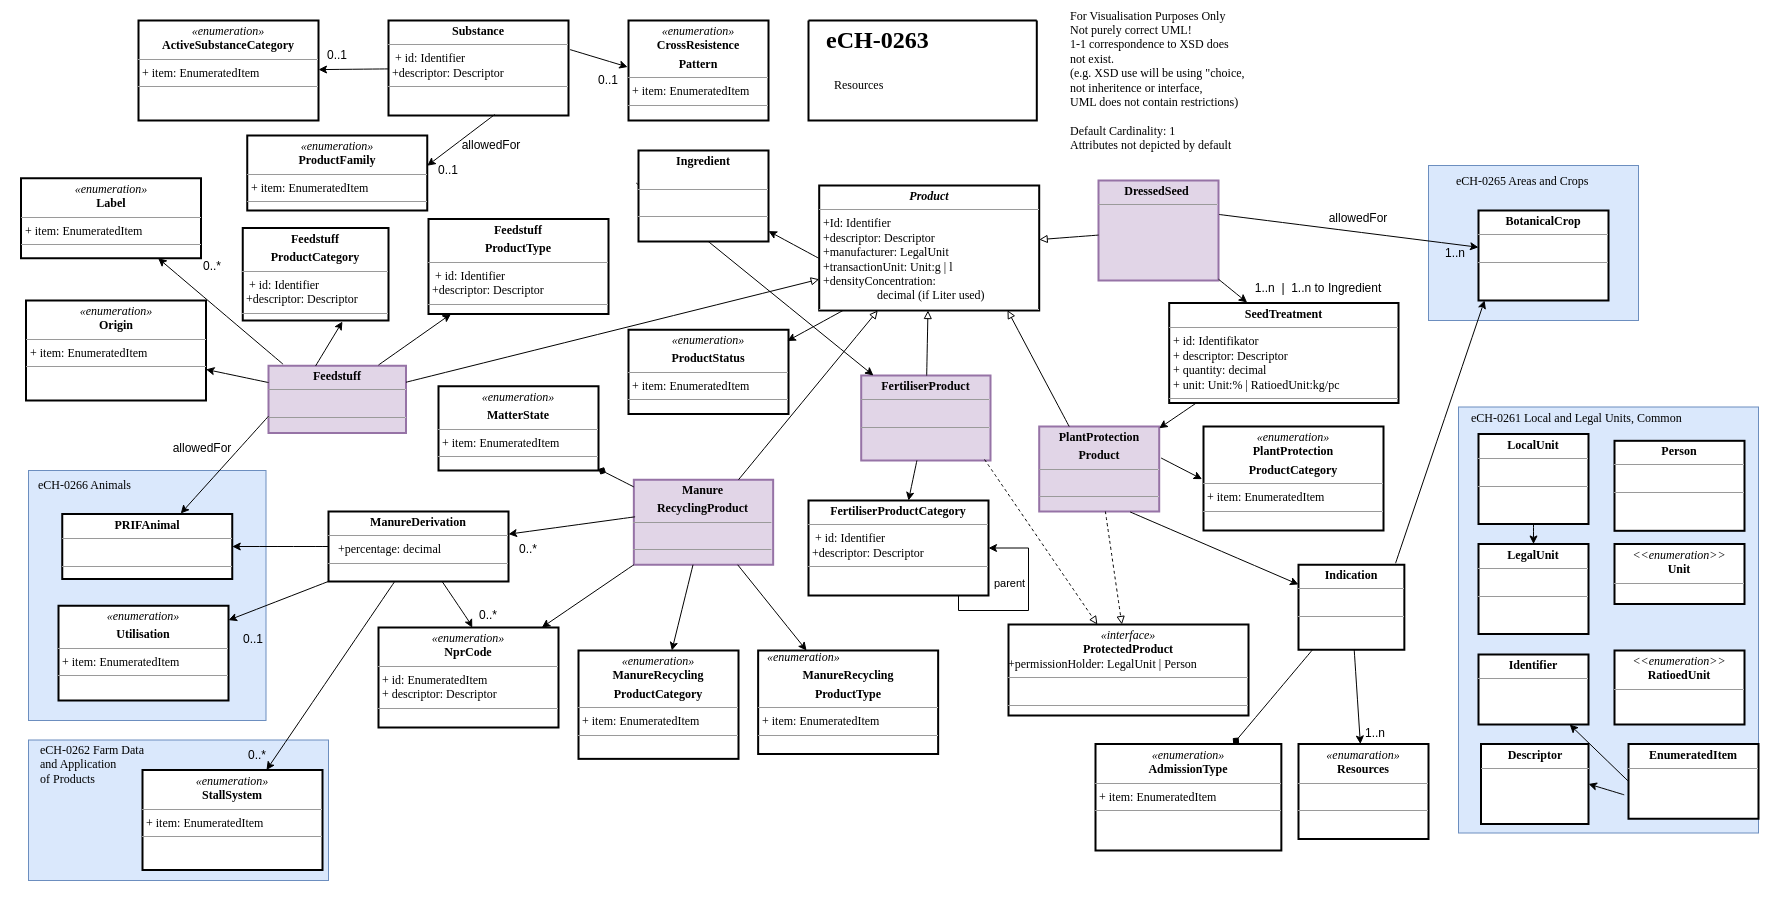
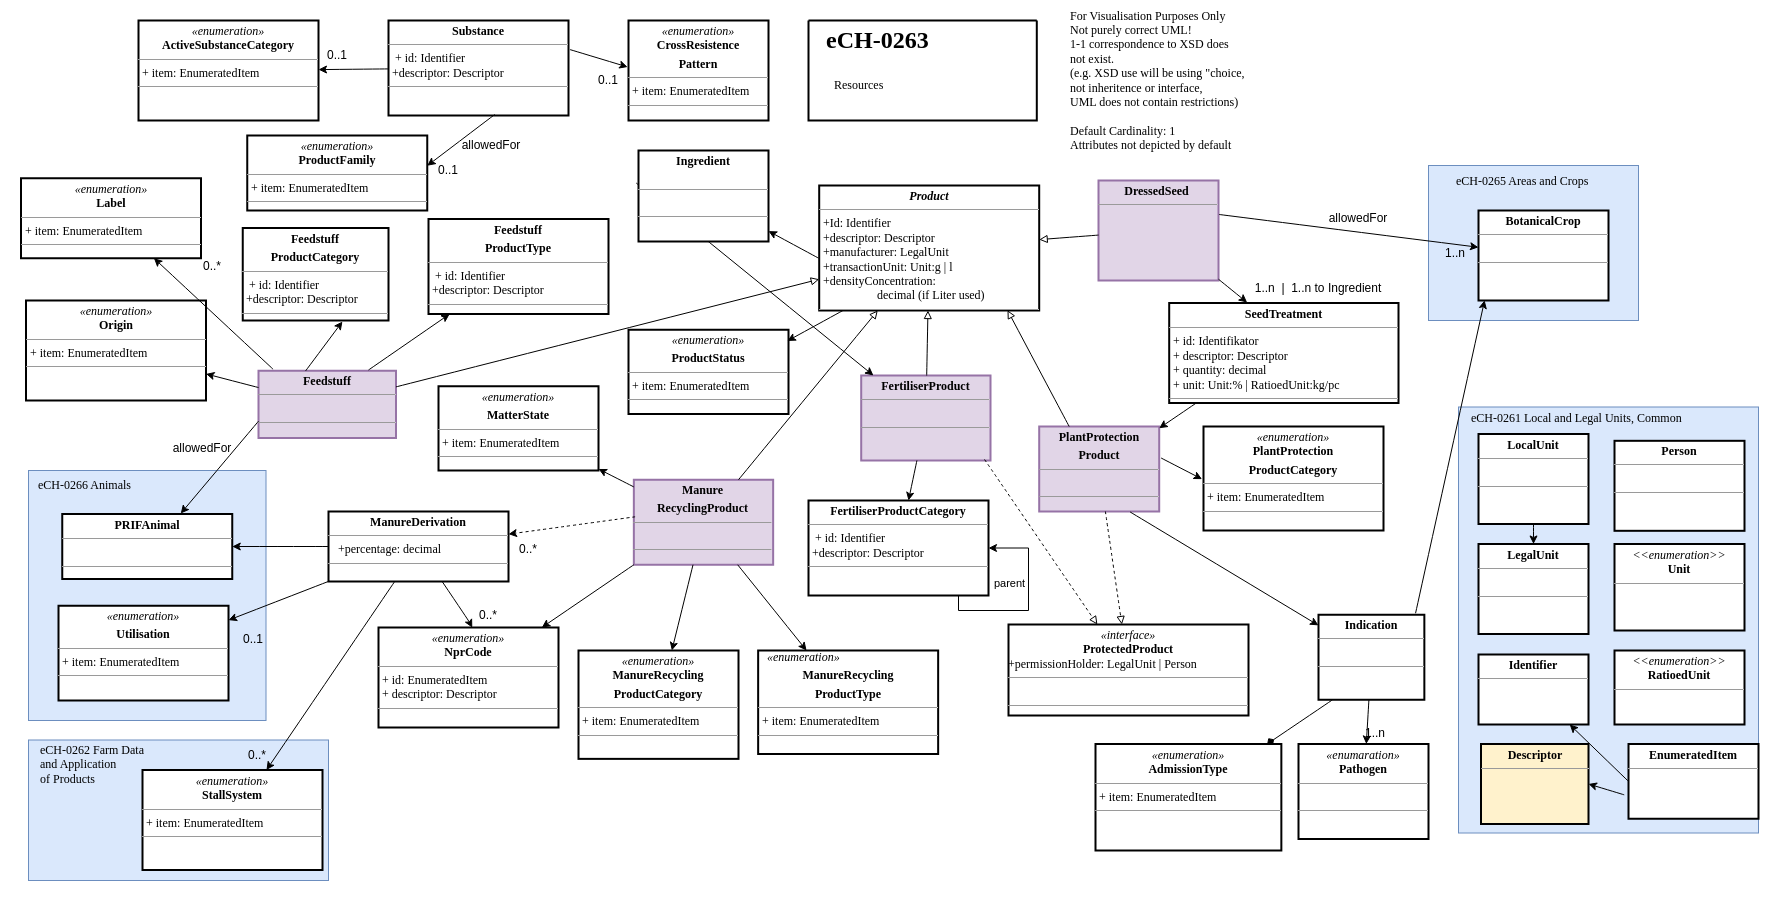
(337, 399) -> (327, 404)
(606, 473) -> (605, 472)
(573, 525) -> (573, 525)
(1680, 574) -> (1680, 587)
(1351, 607) -> (1371, 657)
(1341, 759) -> (1341, 759)
(1535, 784) -> (1535, 784)
